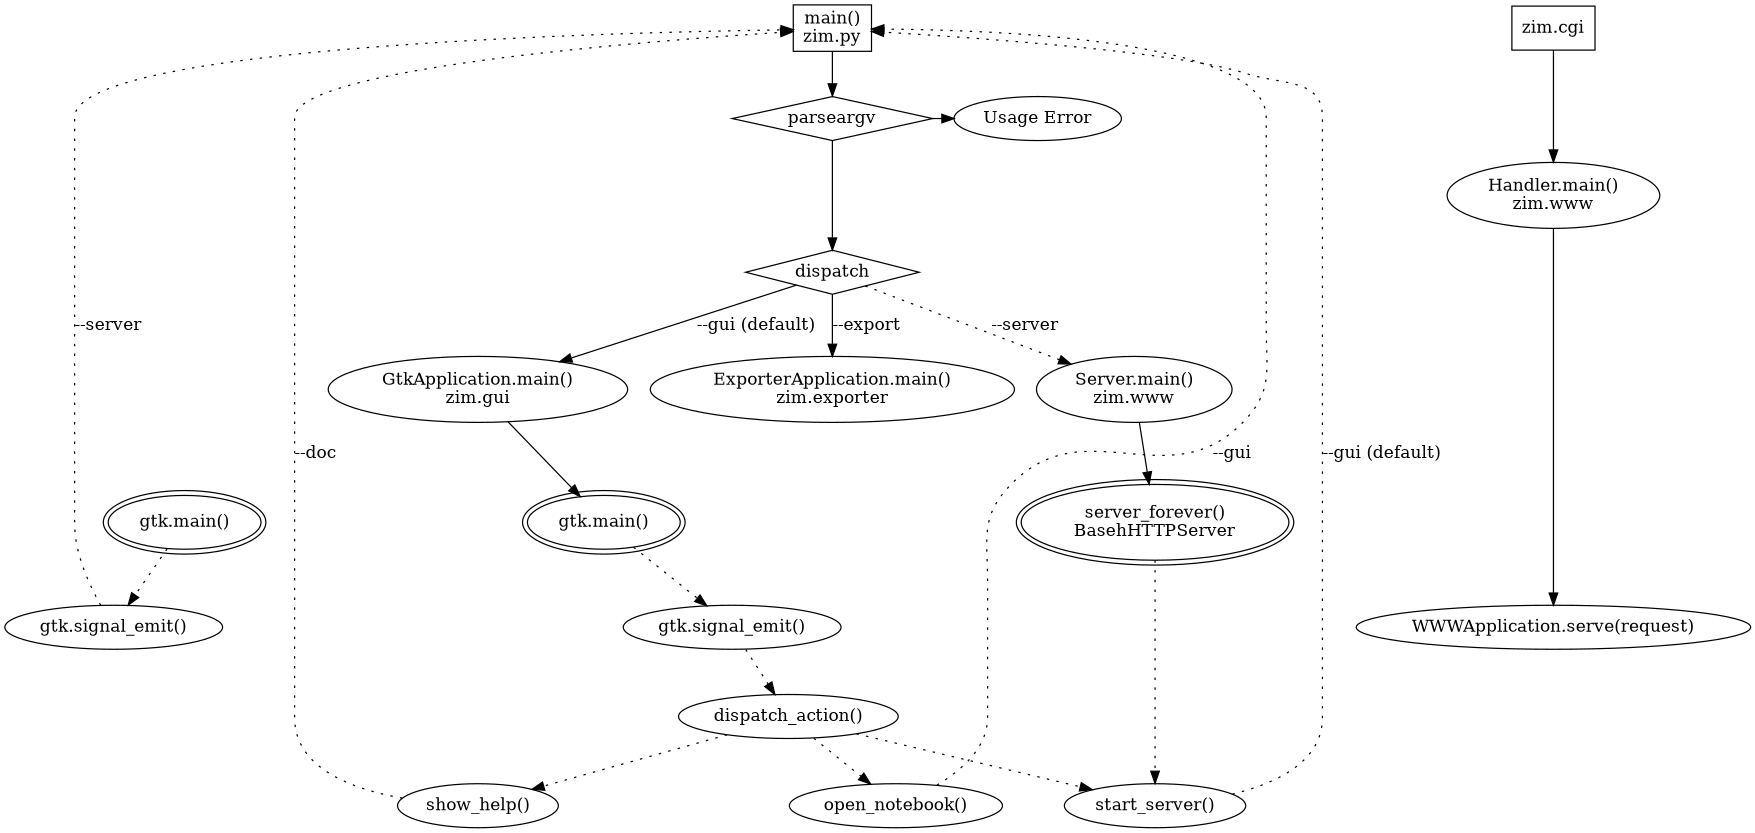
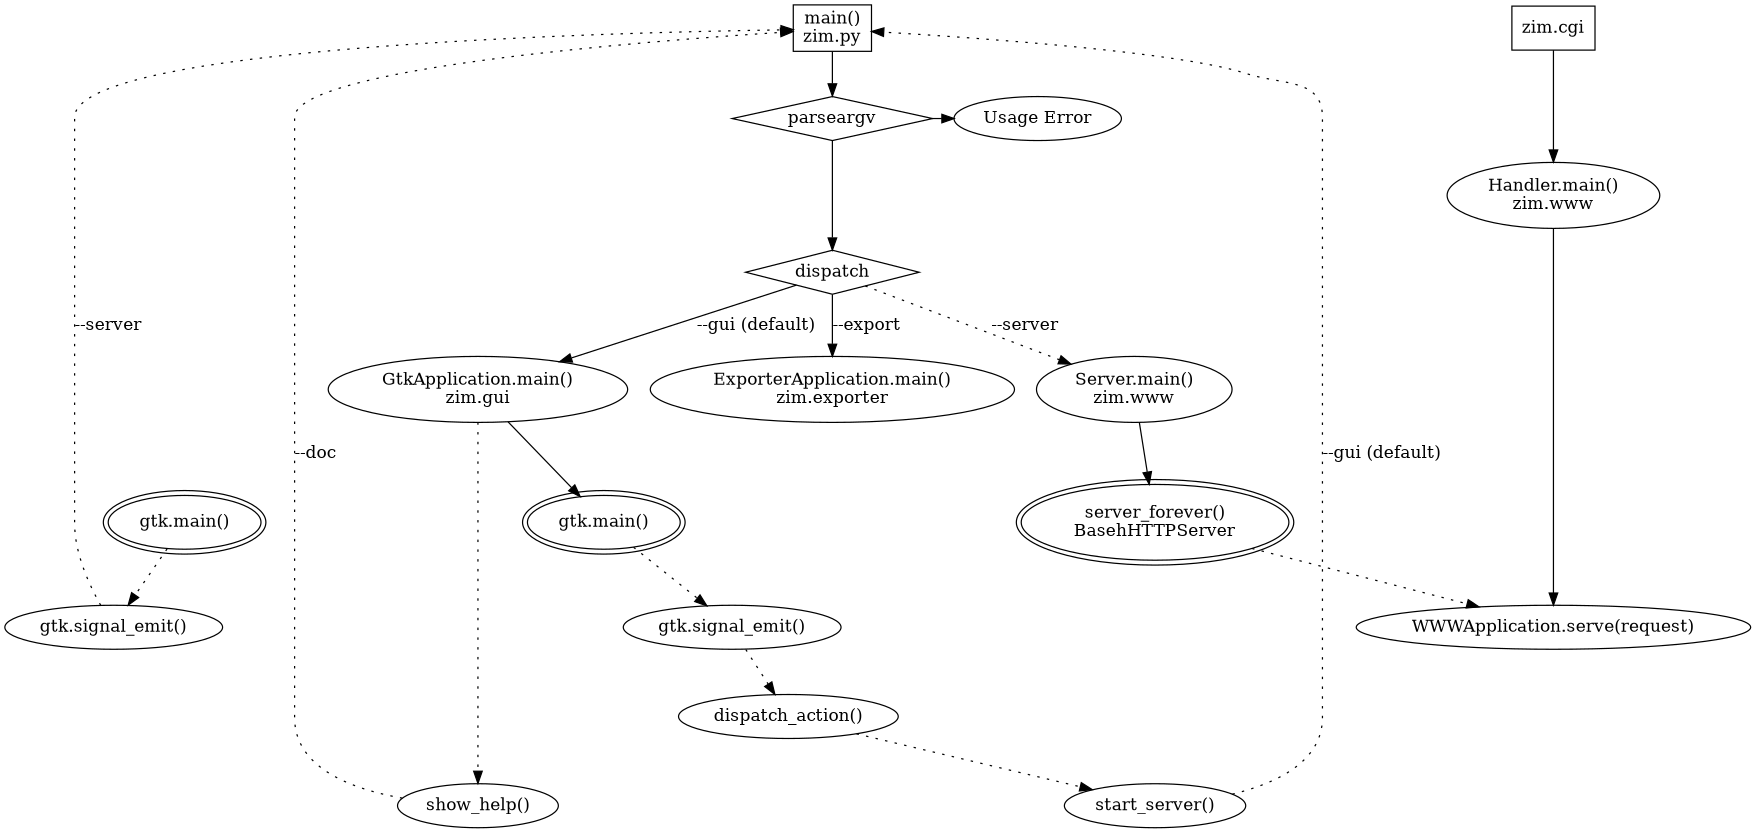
(1155, 666) -> (1360, 576)
(635, 760) -> (478, 597)
(896, 806) -> none
